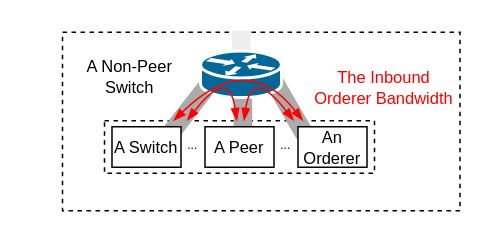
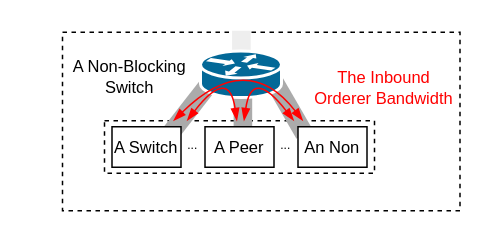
(130, 77) -> (130, 77)
(332, 148) -> (332, 148)
